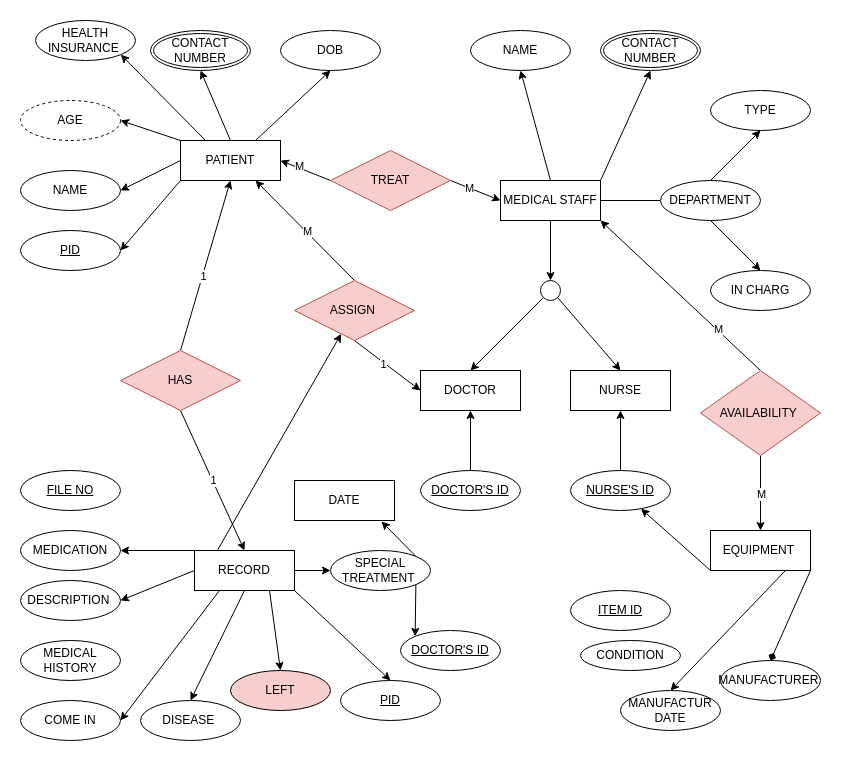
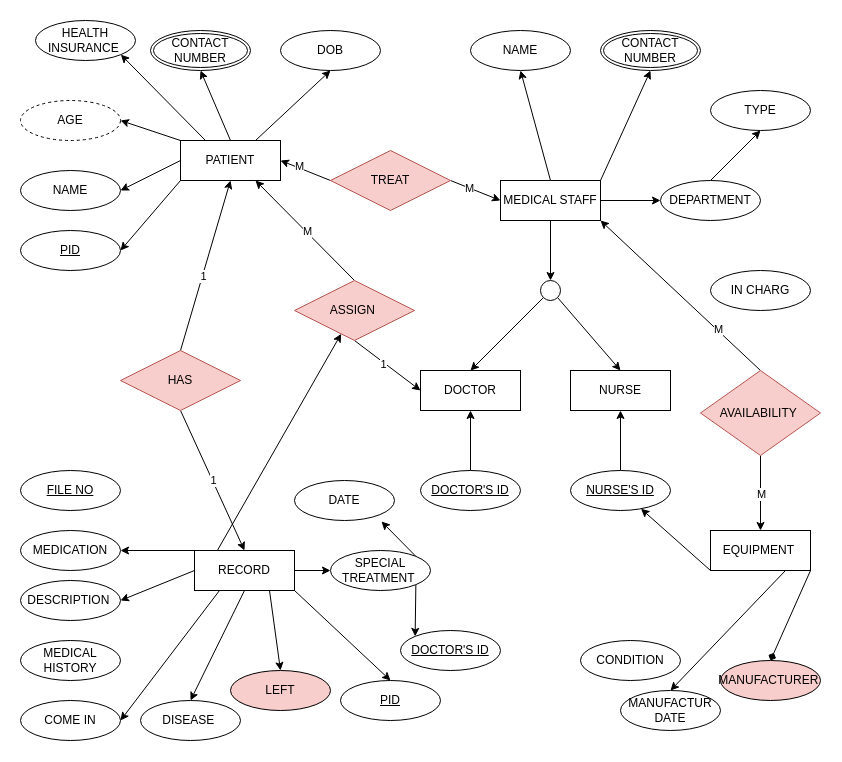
(655, 201) -> (652, 201)
(733, 243) -> none
(345, 501) -> (345, 501)
(621, 611) -> none
(631, 656) -> (631, 661)
(771, 681) -> (771, 681)
